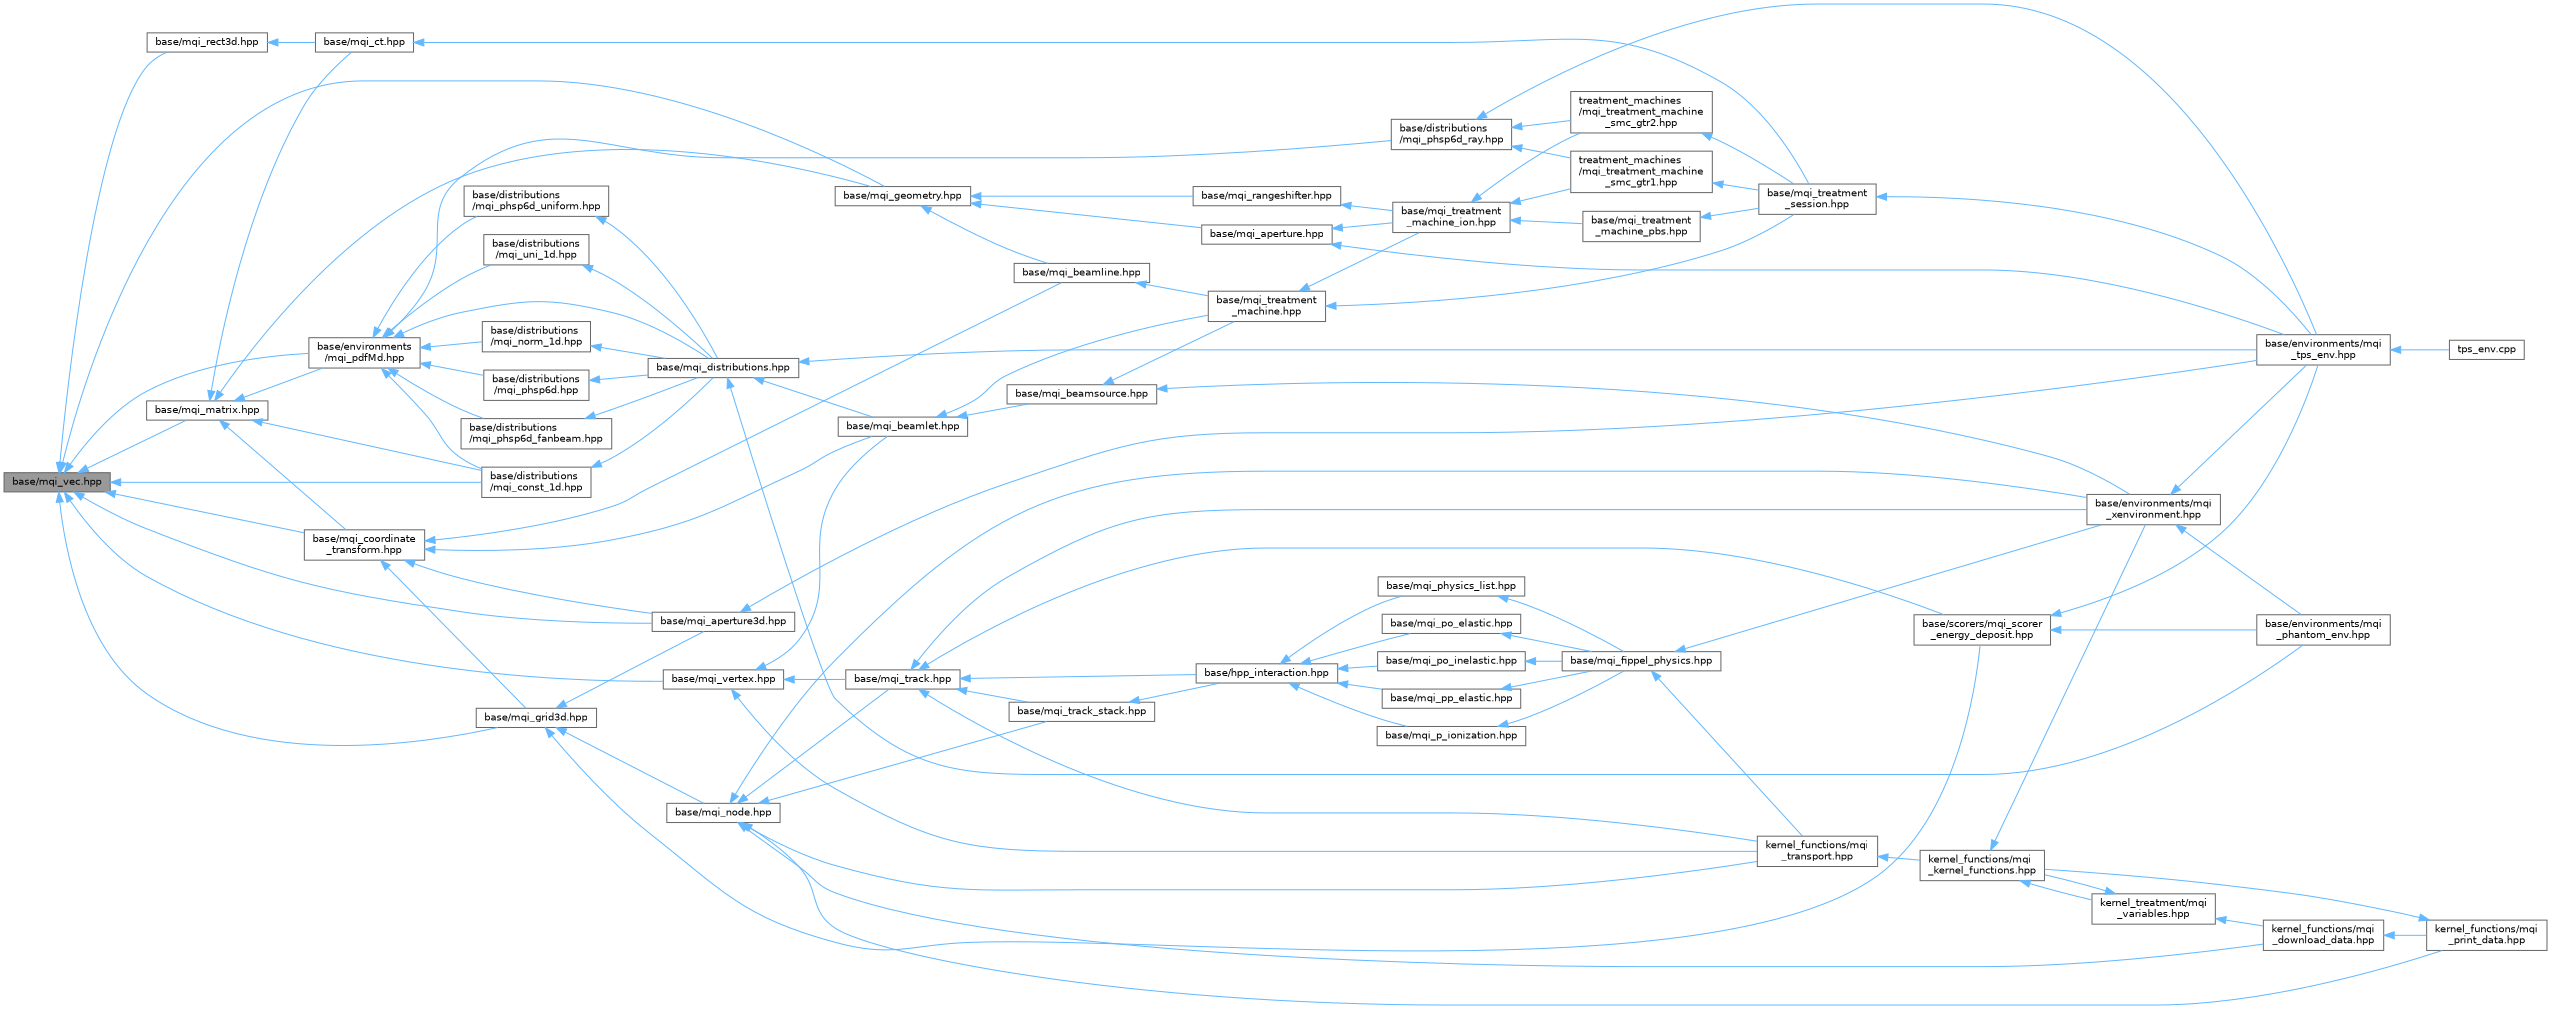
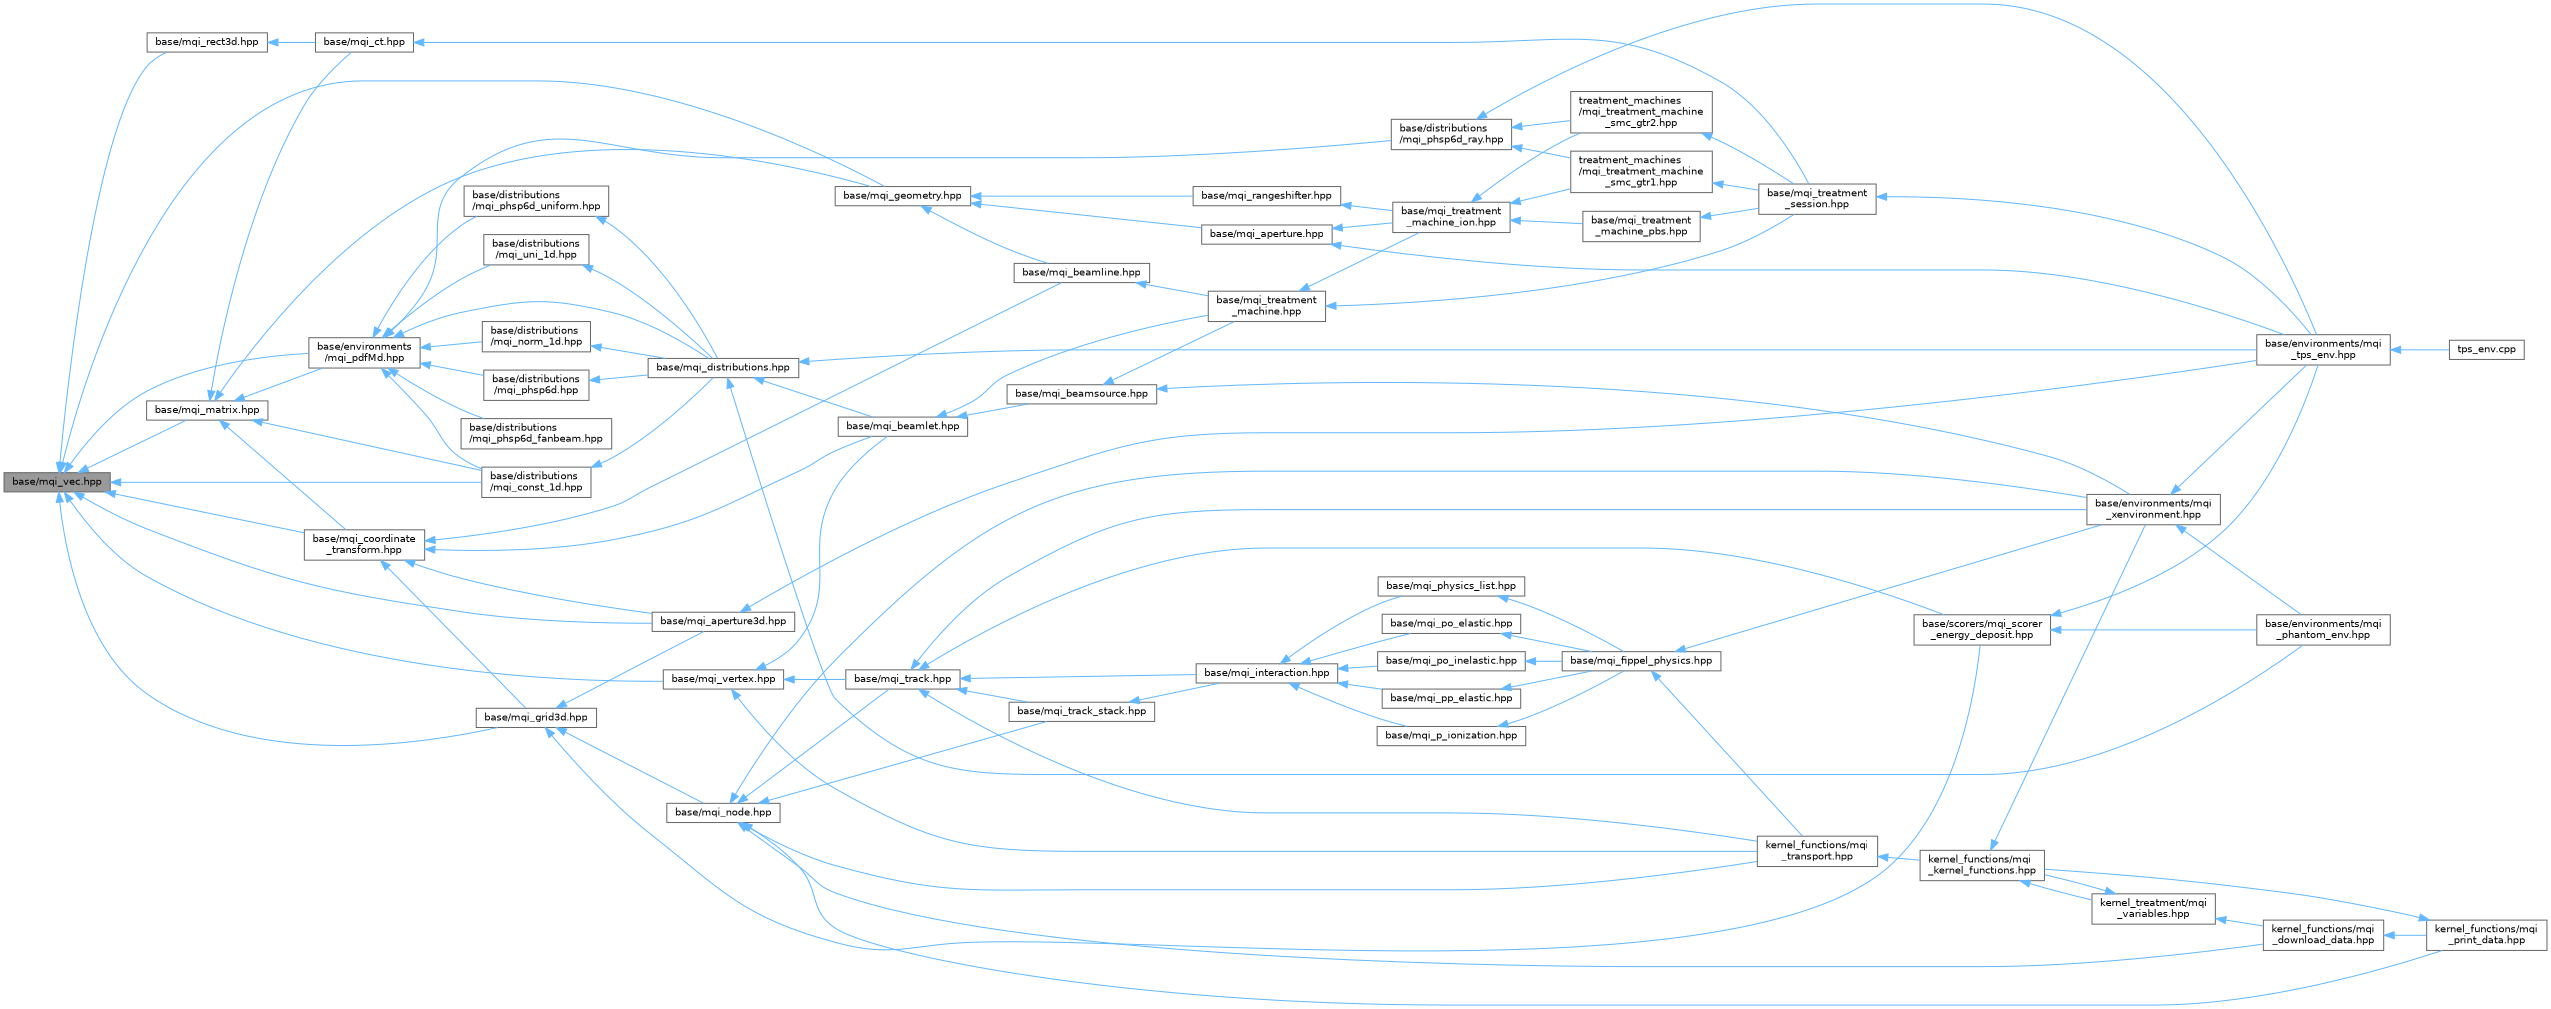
(646, 397) -> none
(1267, 673) -> (1267, 673)
